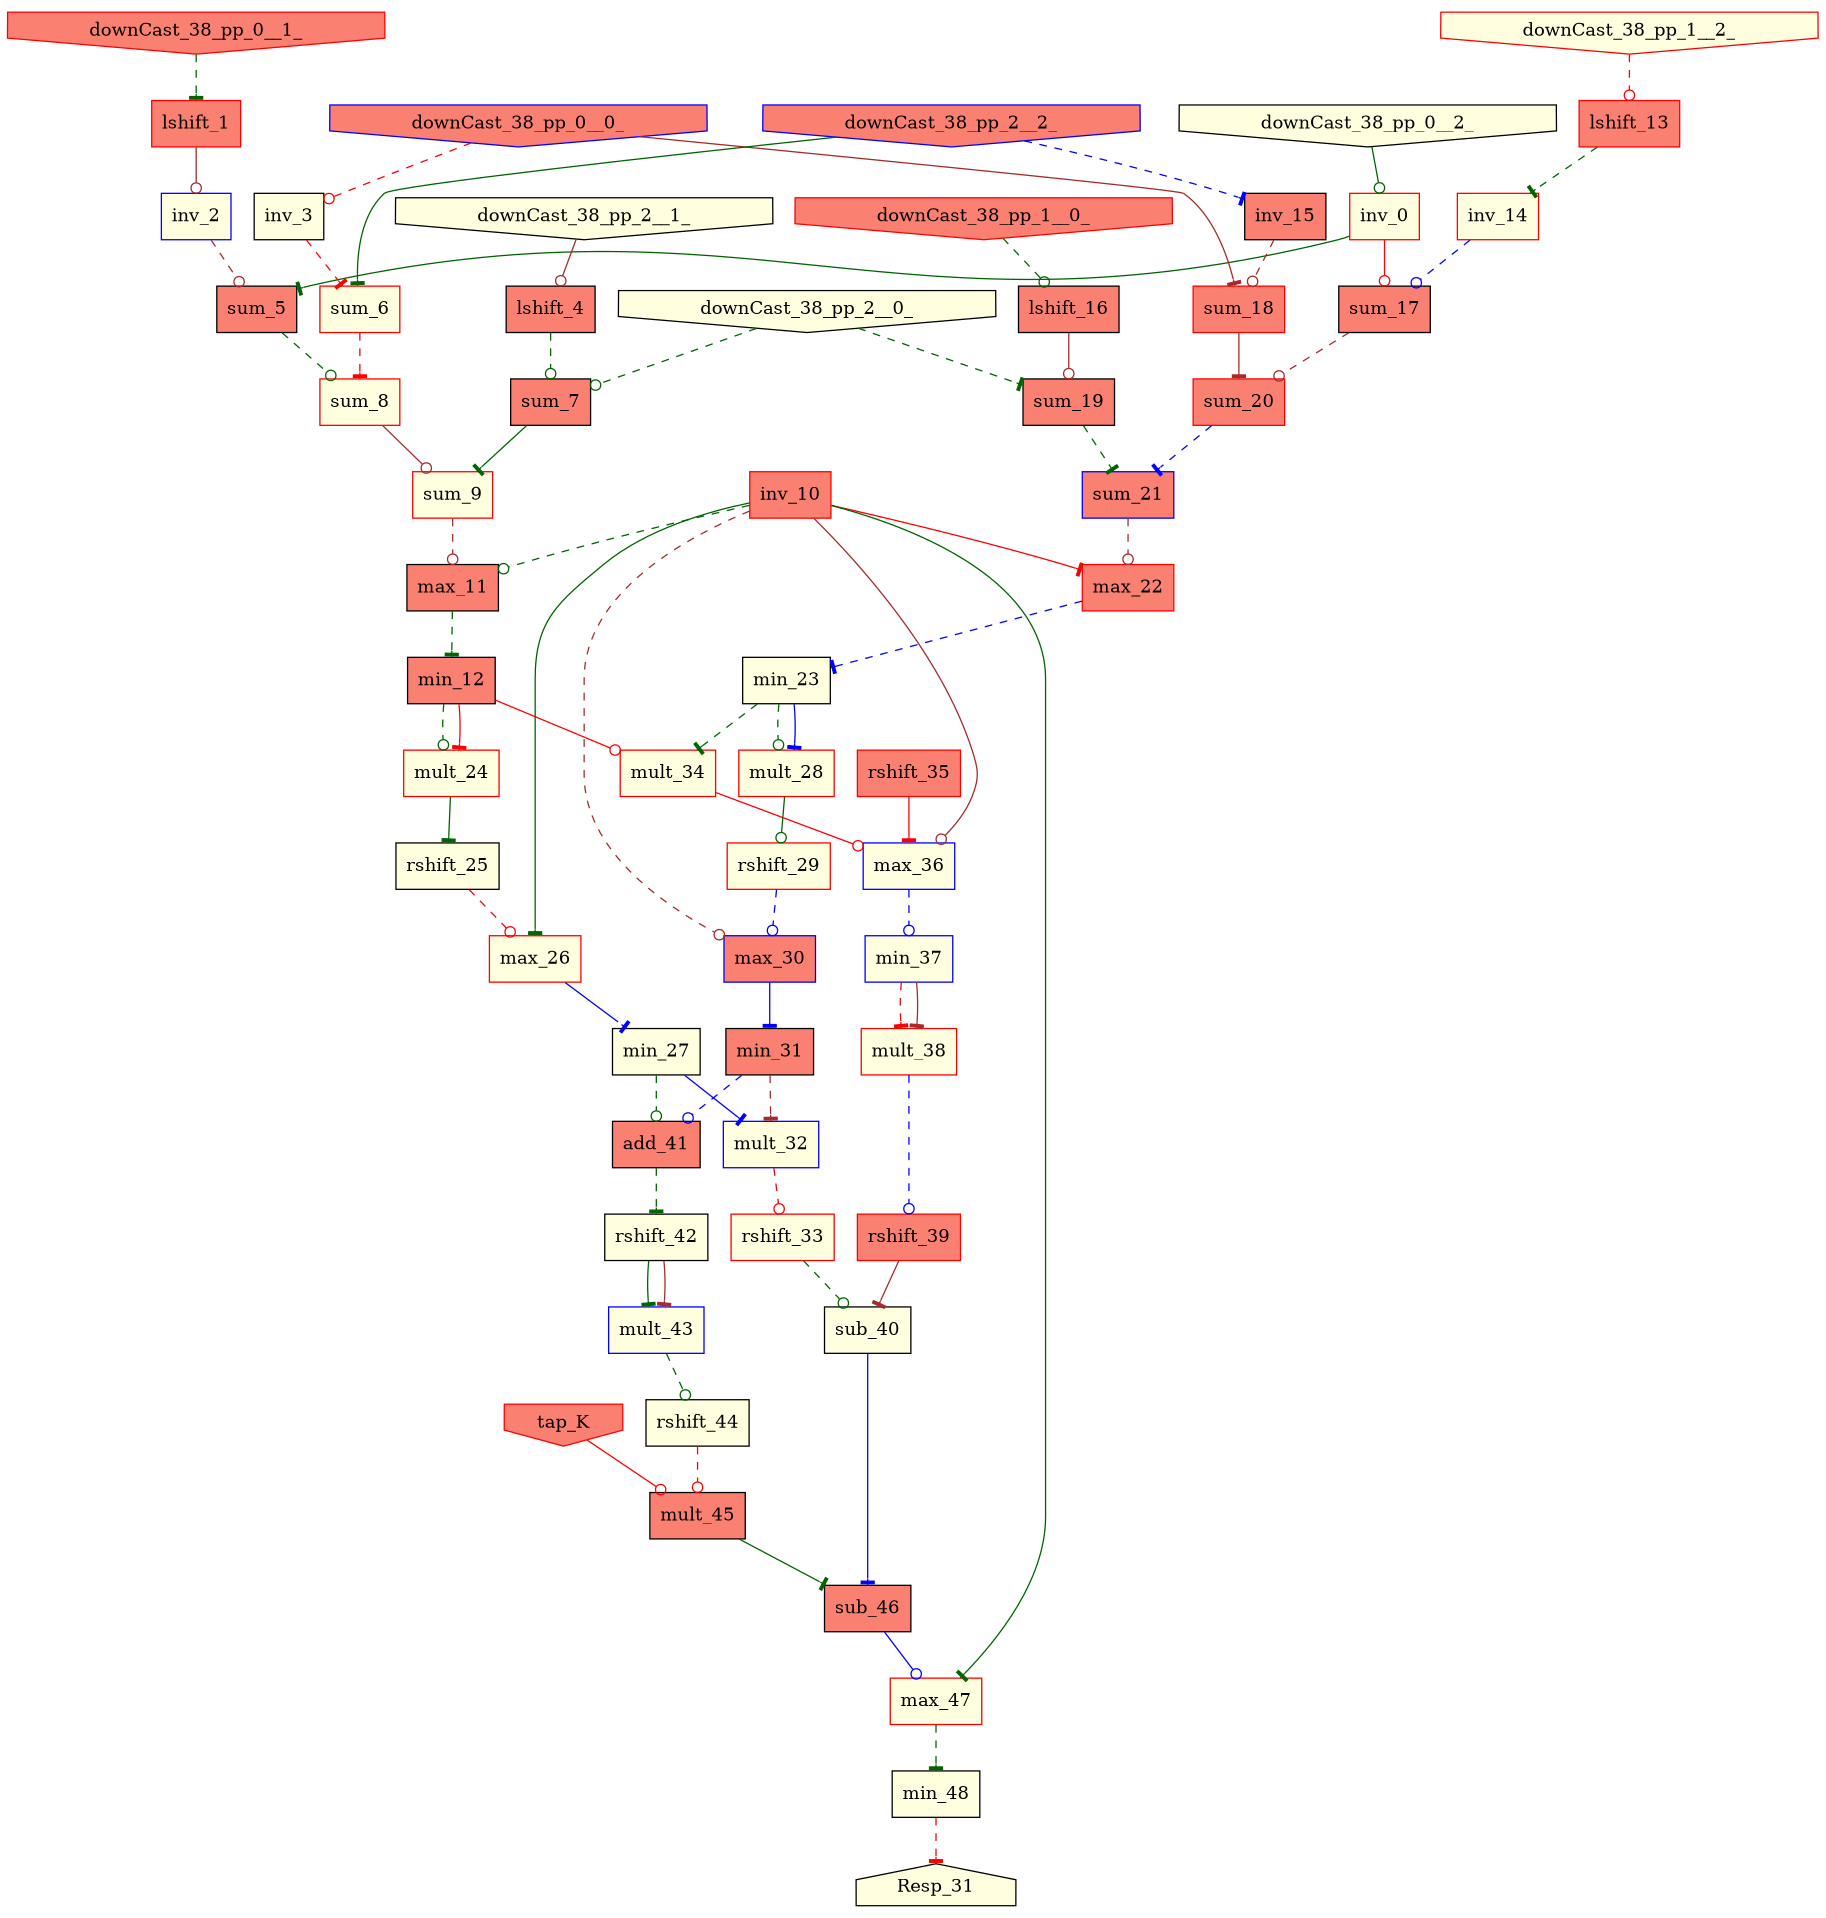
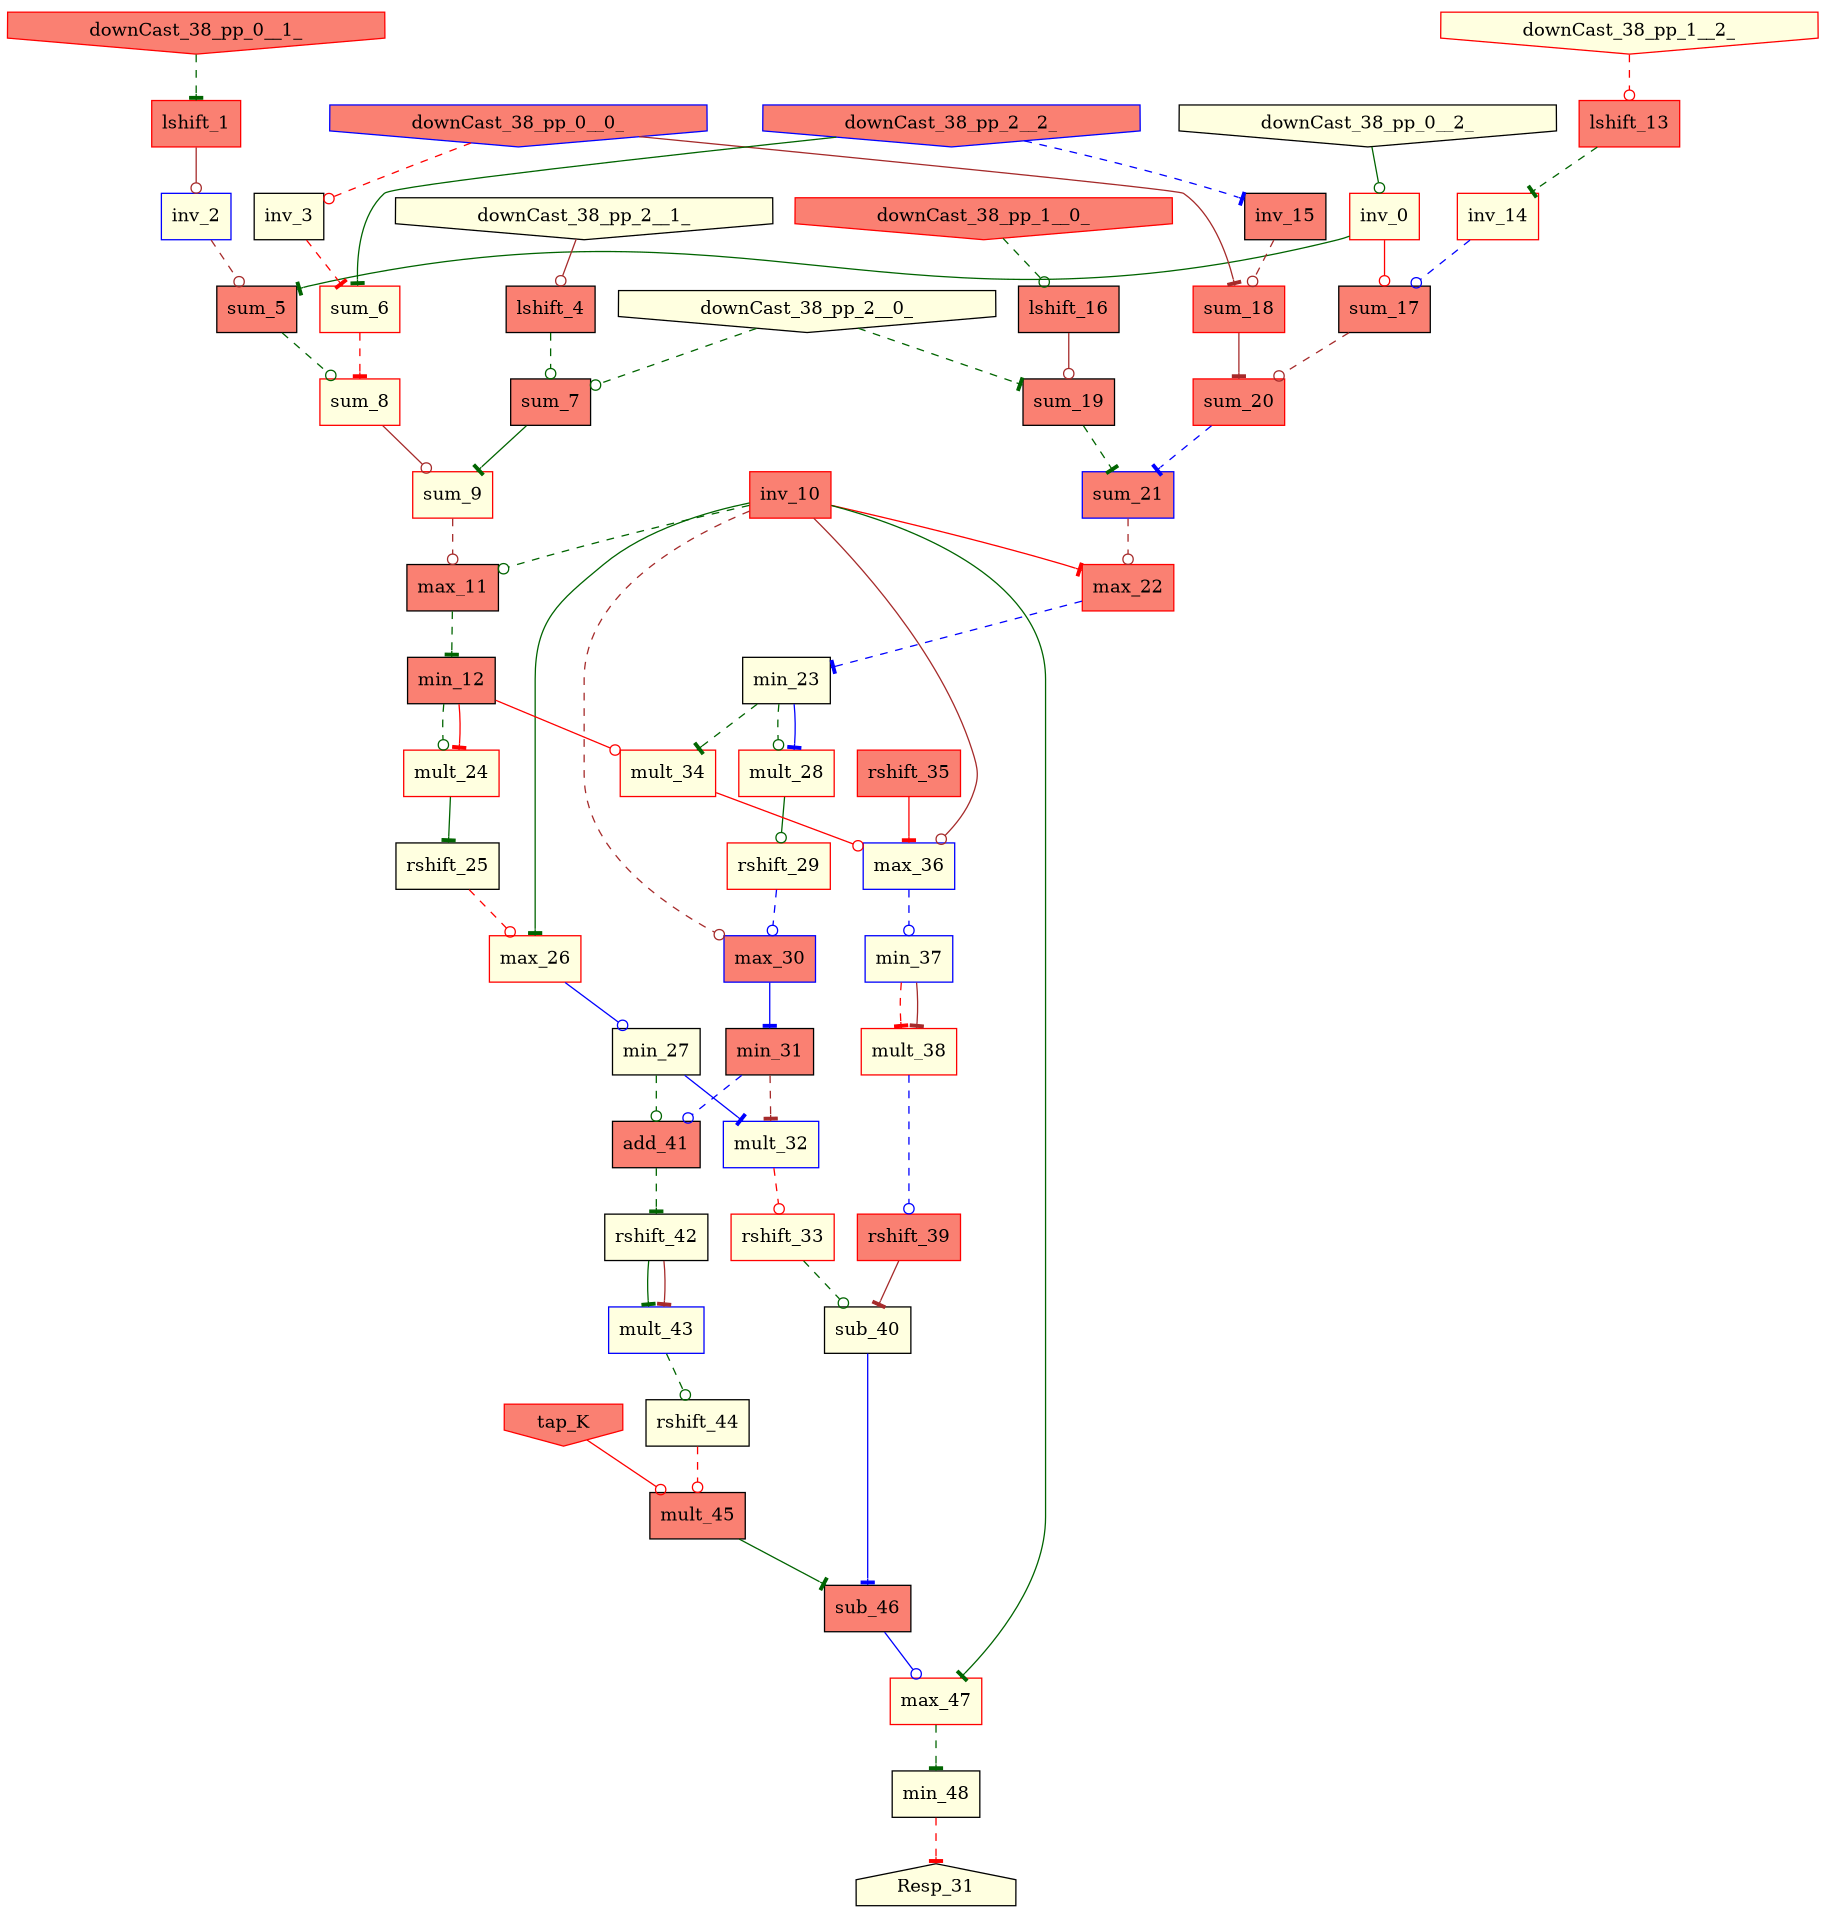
(592, 1002) -> (592, 1002)
